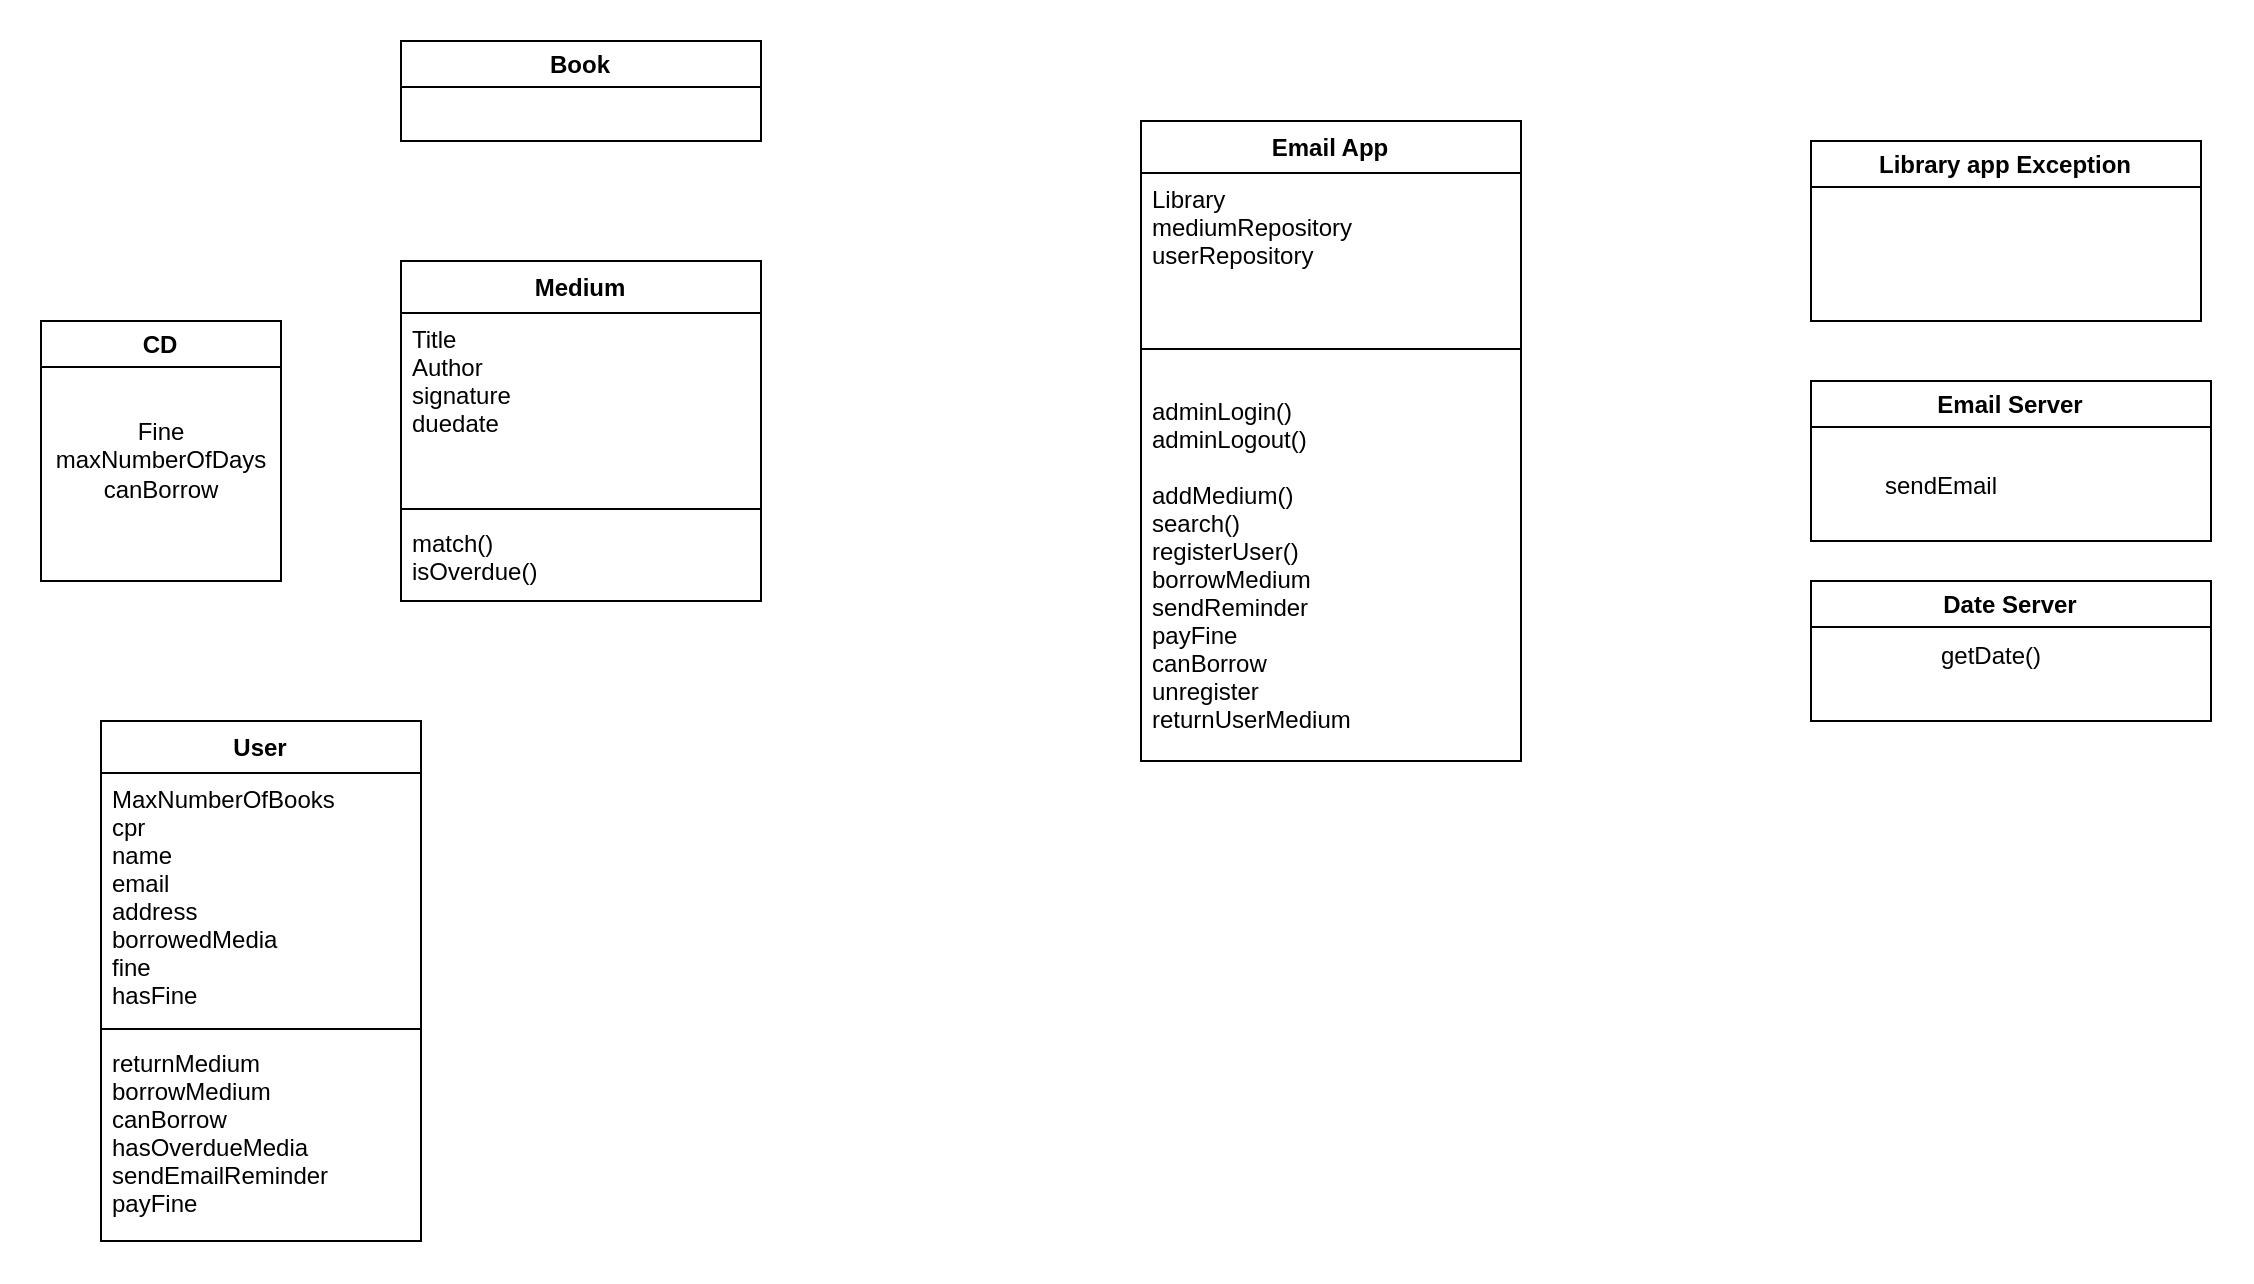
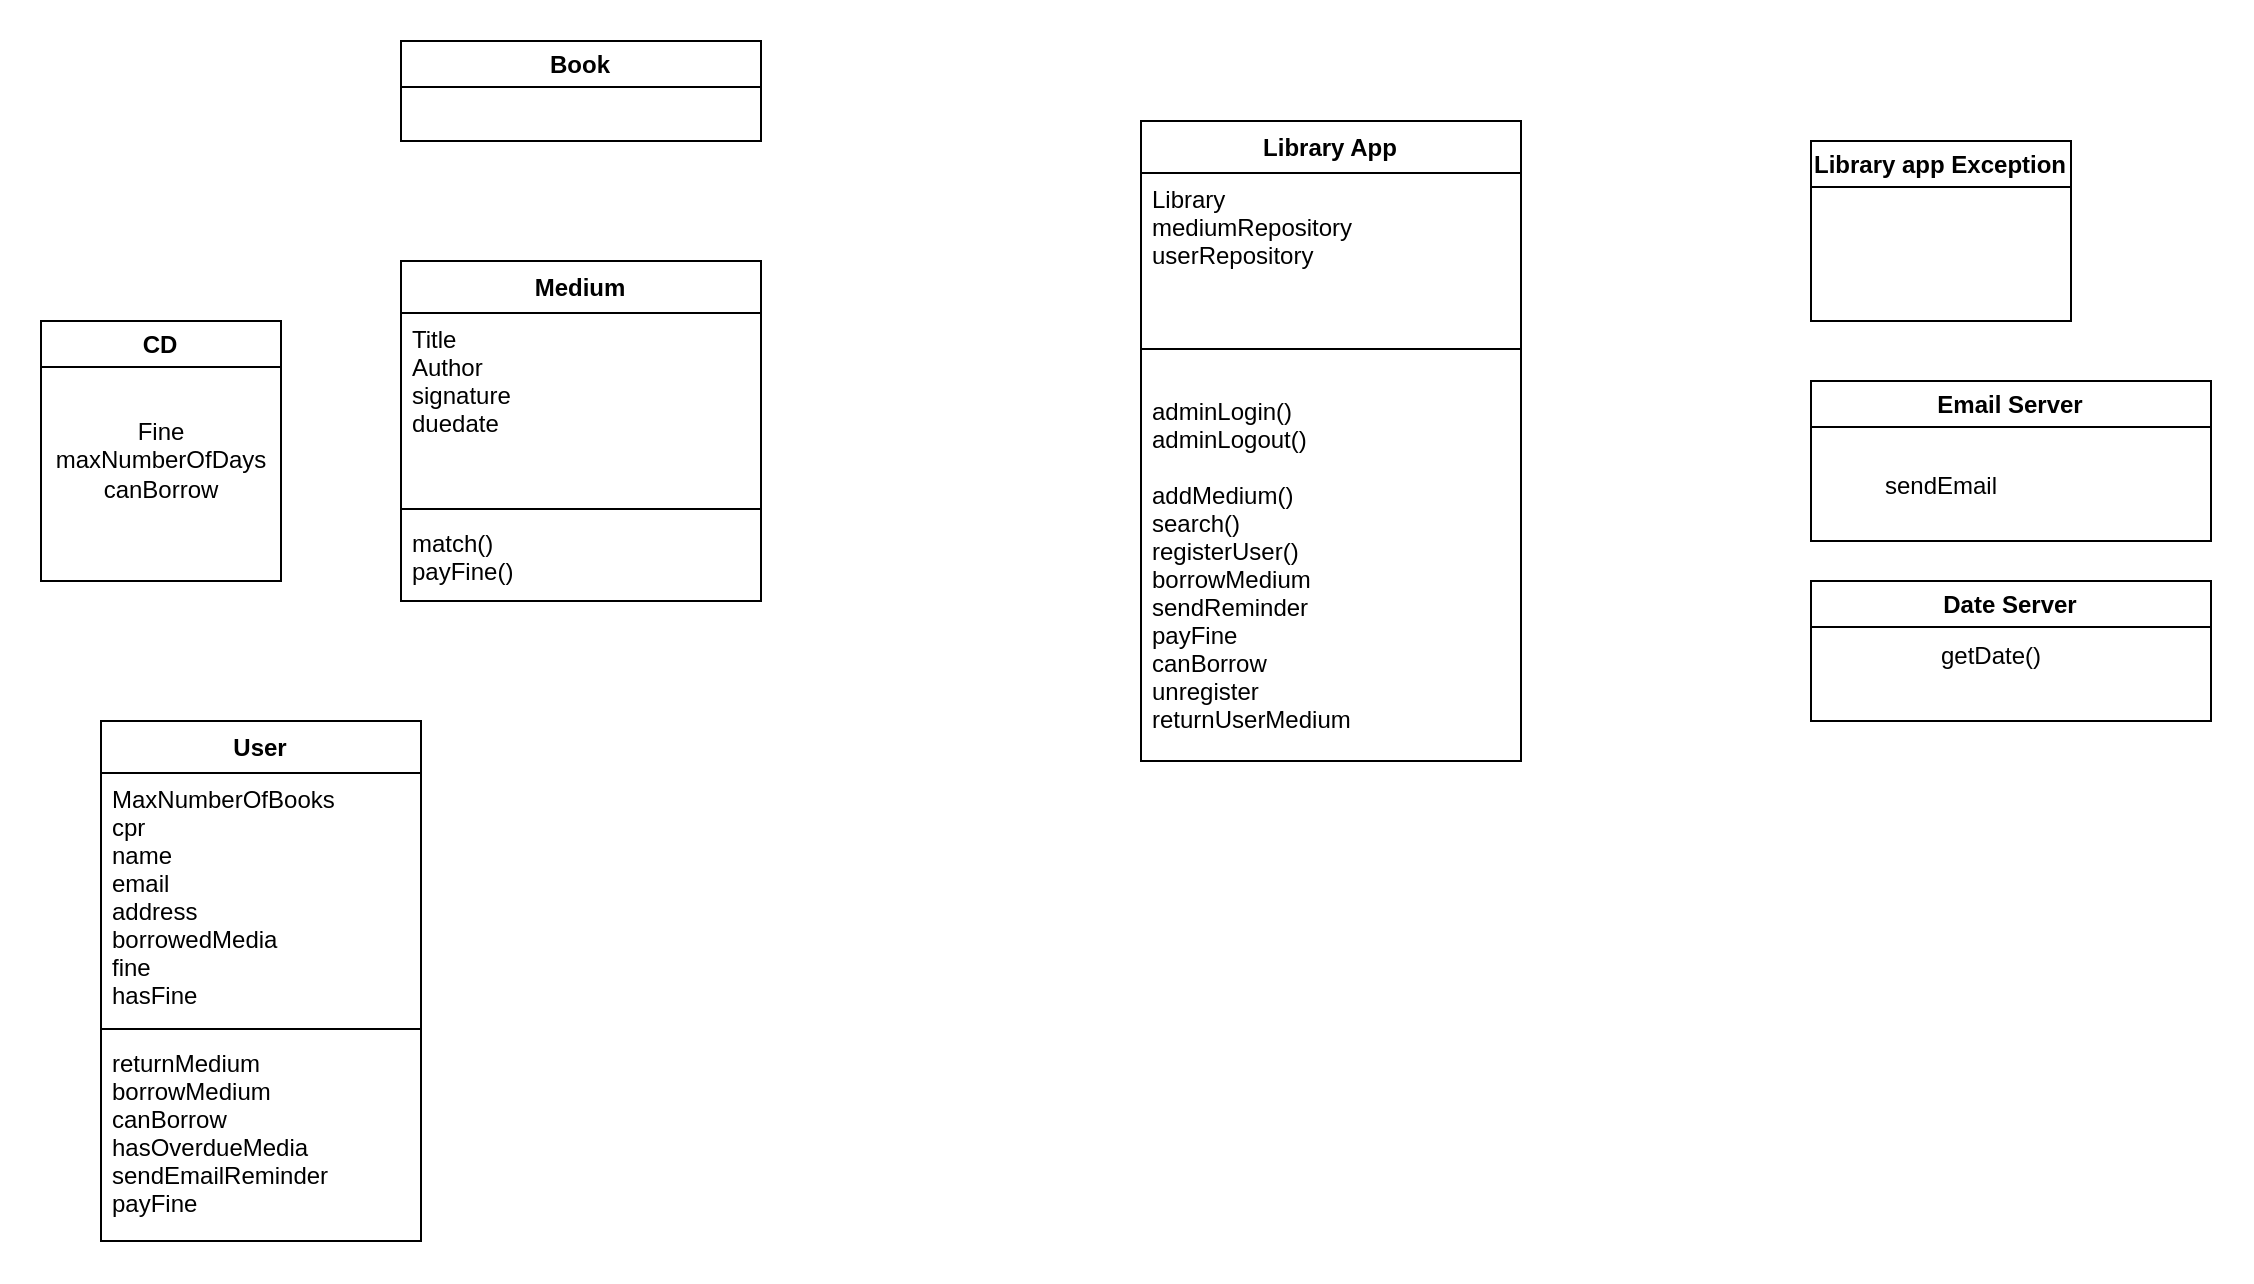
(1330, 148) -> (1330, 148)
(2006, 231) -> (1941, 231)
(459, 544) -> (459, 544)
